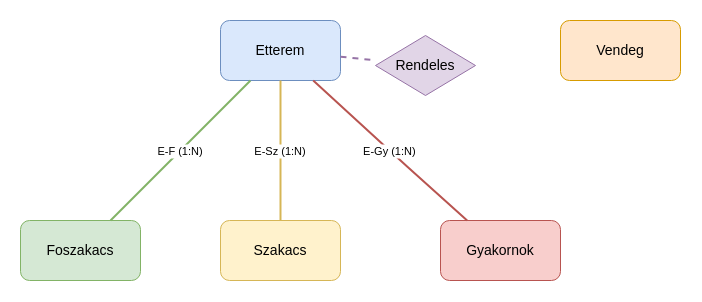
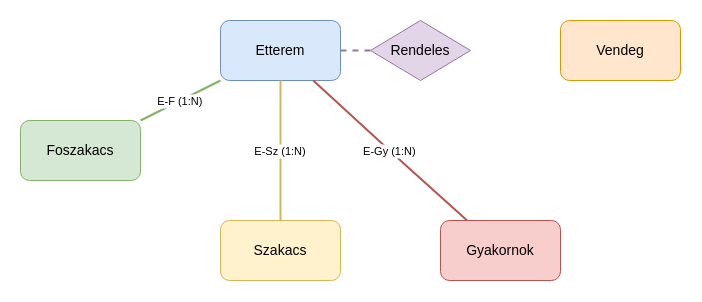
(426, 66) -> (421, 51)
(81, 251) -> (81, 151)
